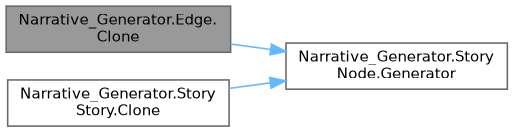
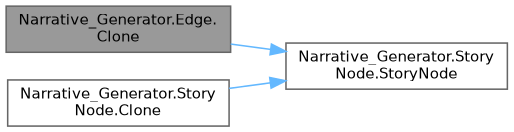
(397, 66) -> (397, 66)
(118, 103) -> (118, 103)
